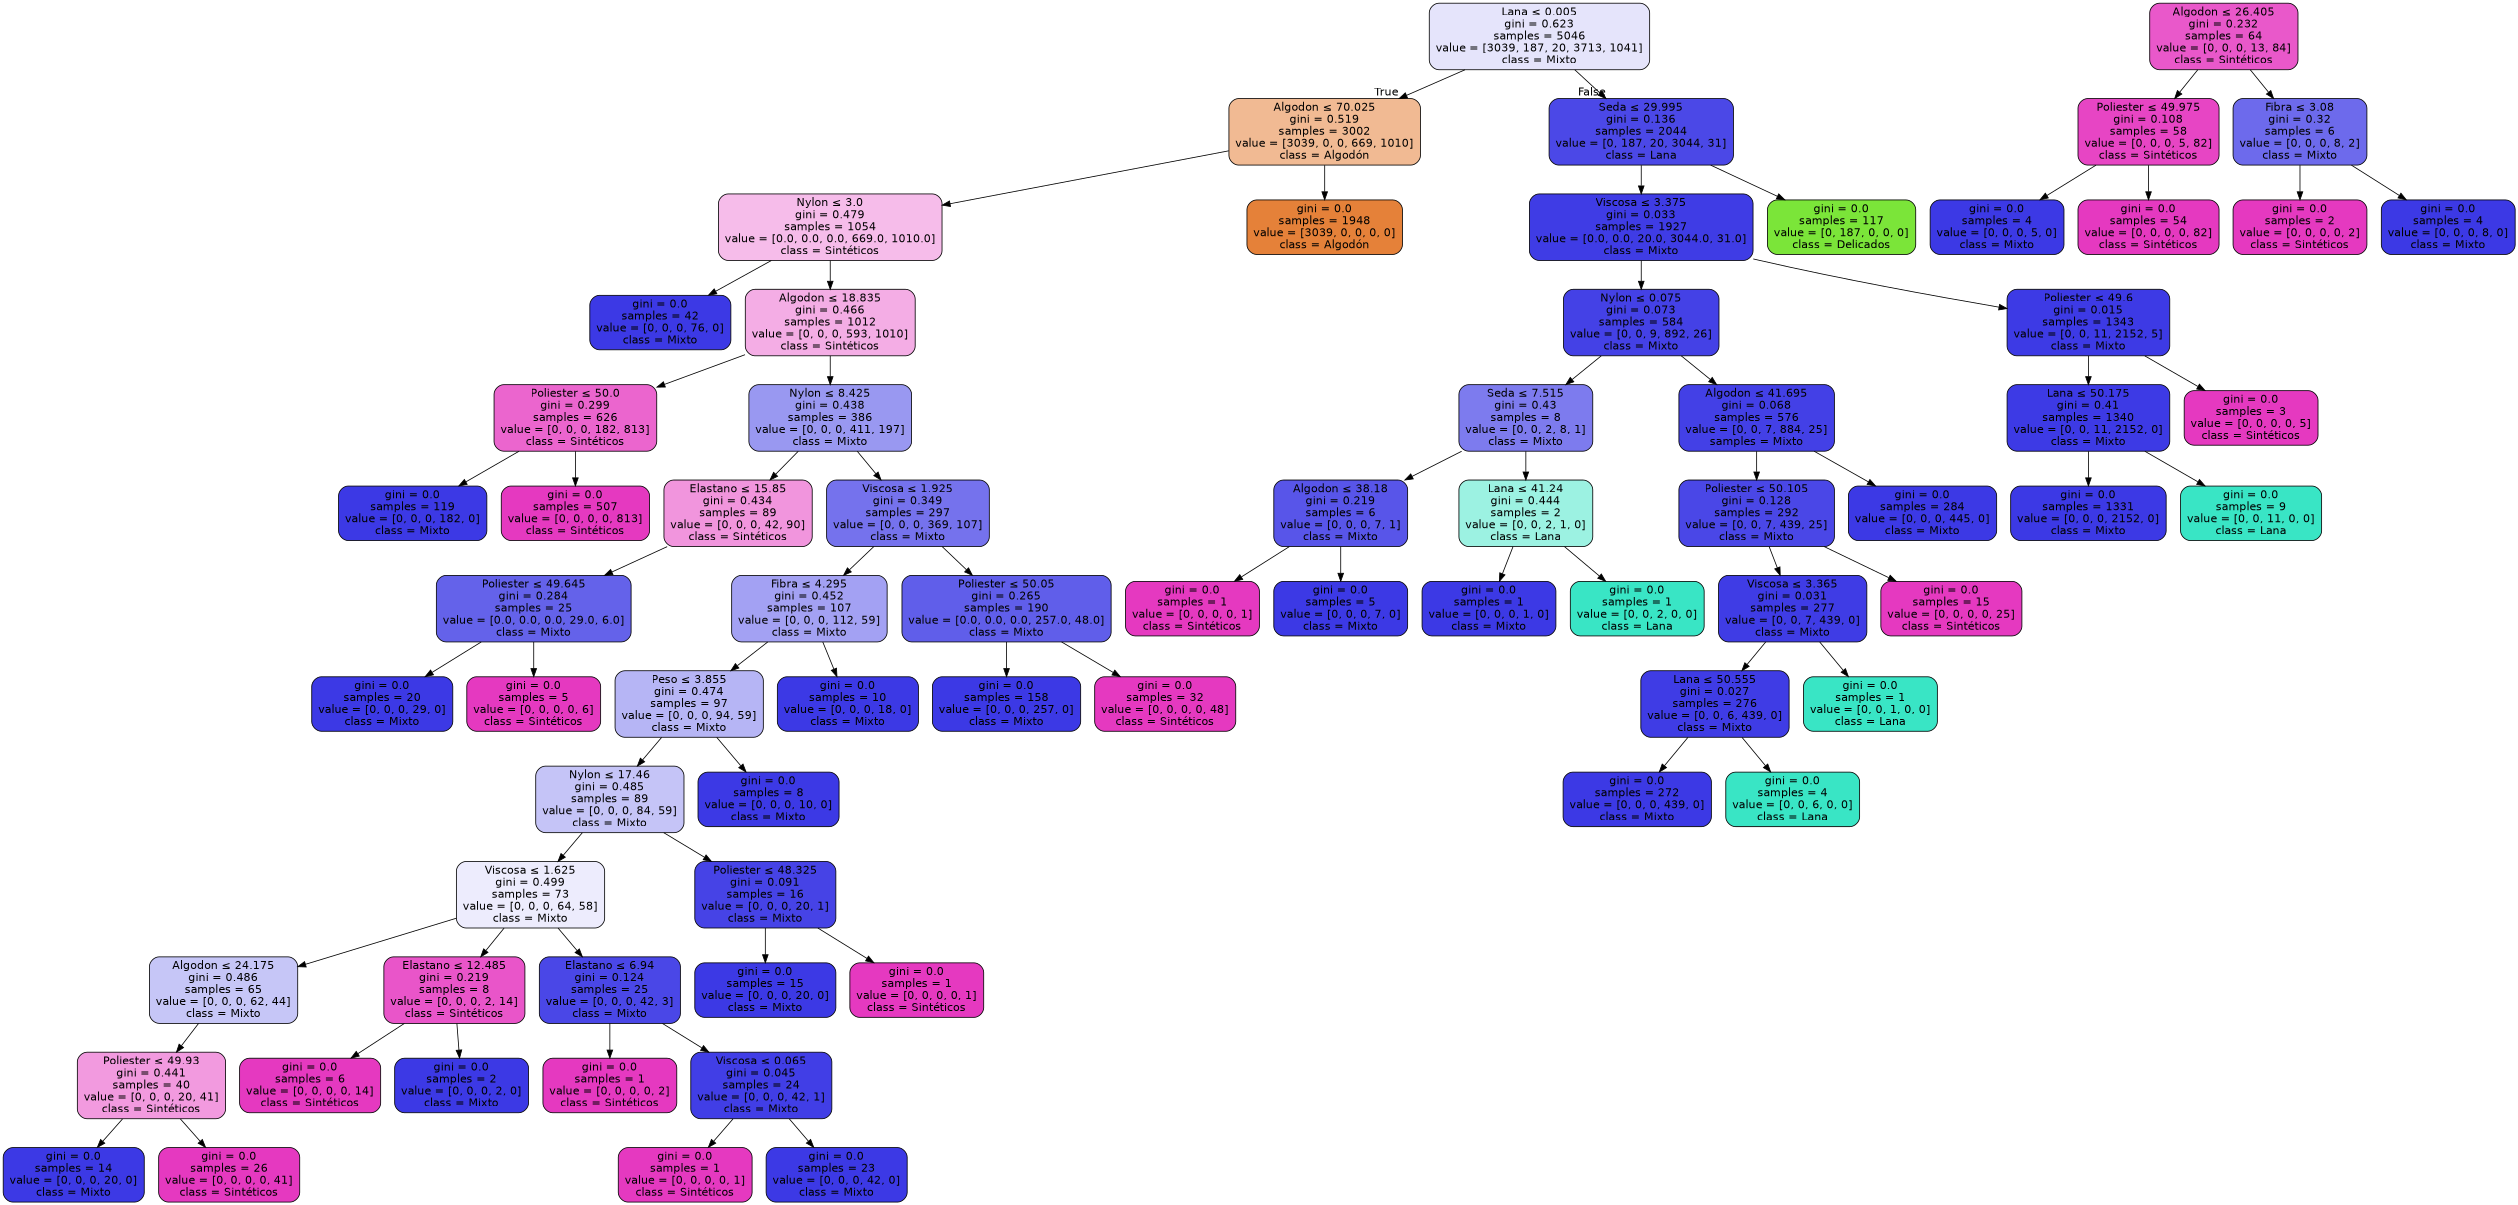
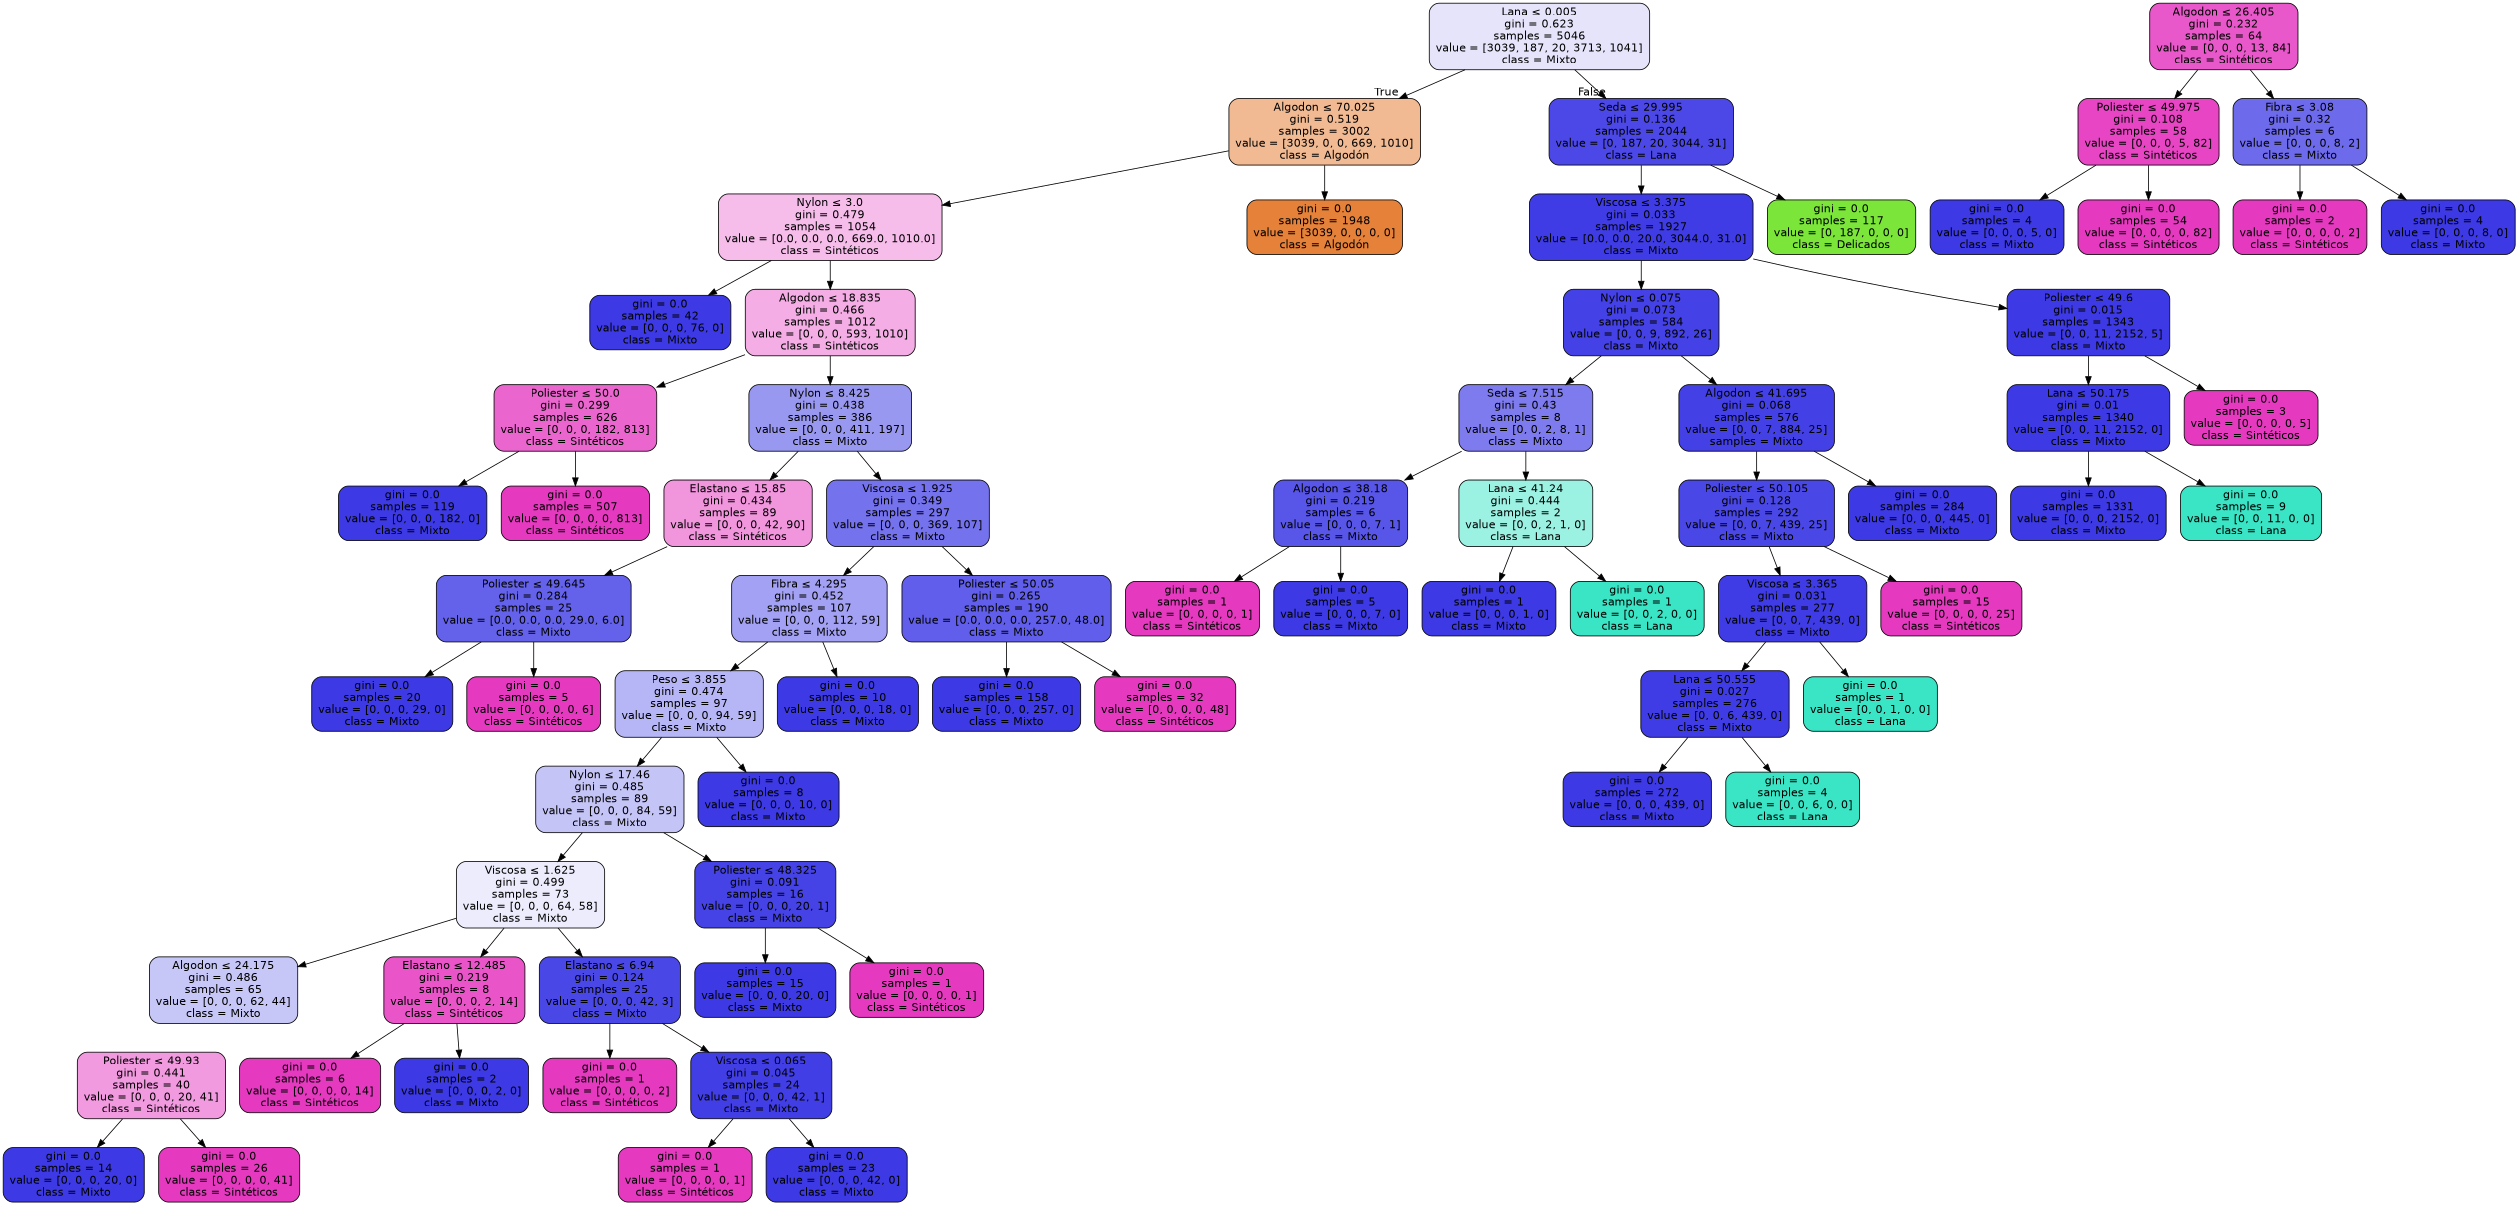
(2088, 406) -> (2088, 406)
(190, 1035) -> none
